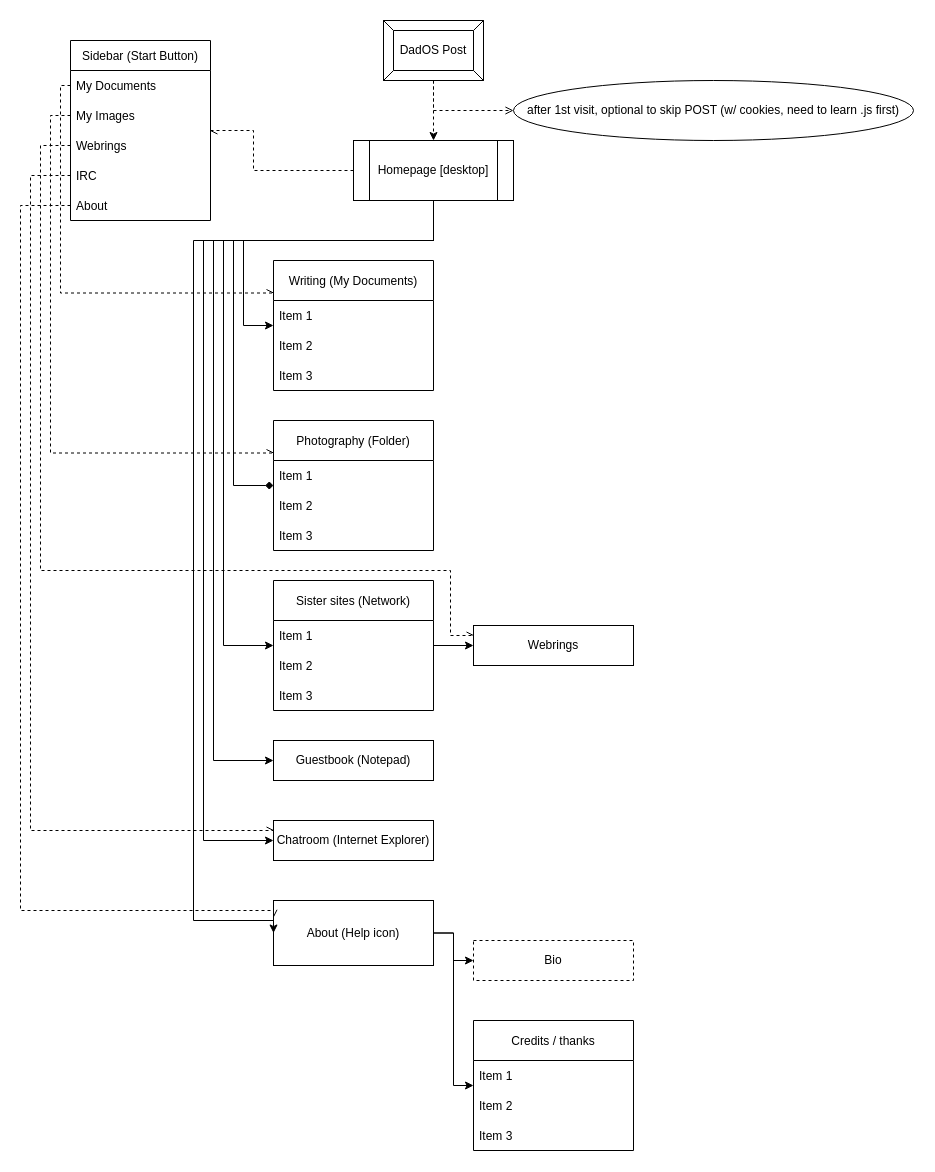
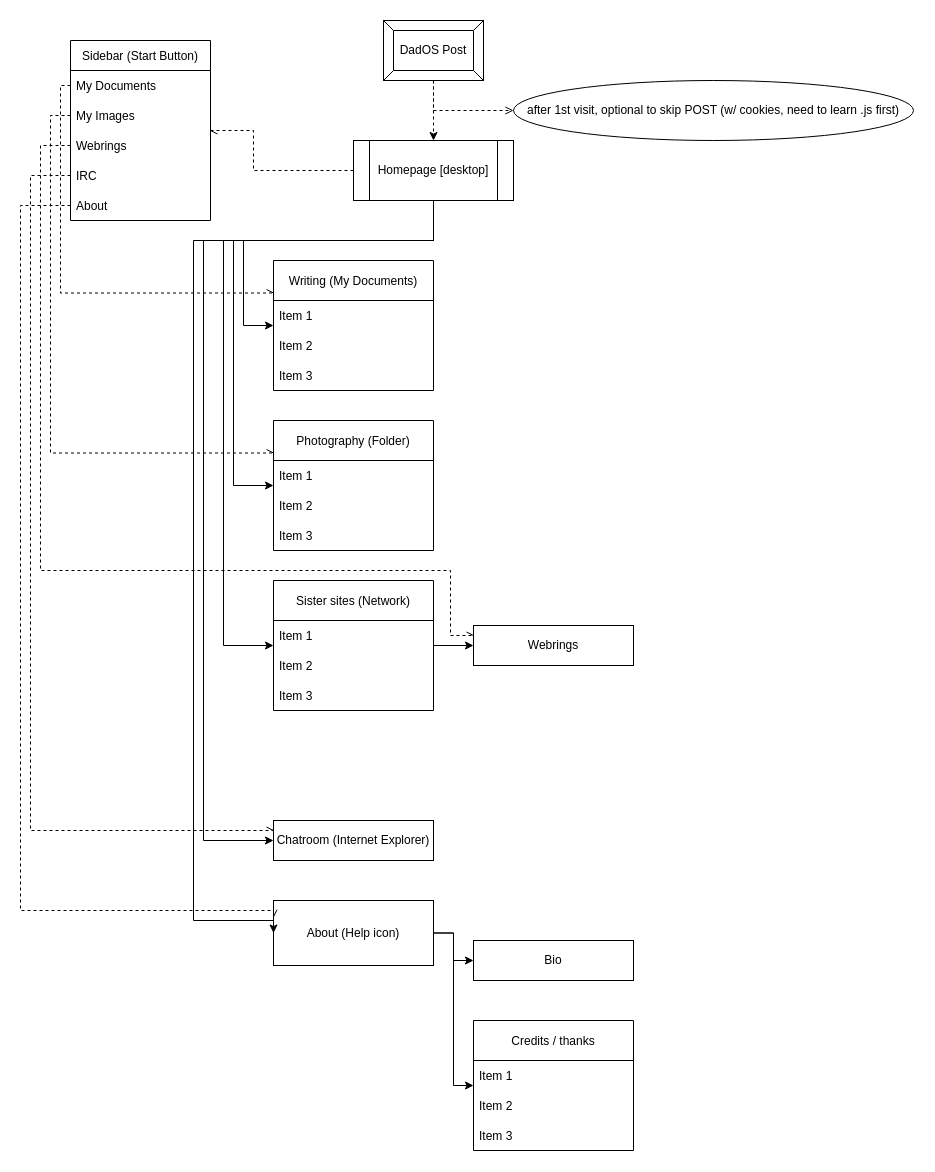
(264, 486) -> (265, 486)
(214, 528) -> none
(354, 761) -> none
(554, 961) -> (554, 961)
